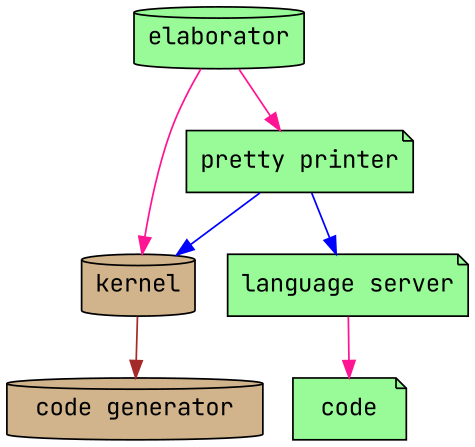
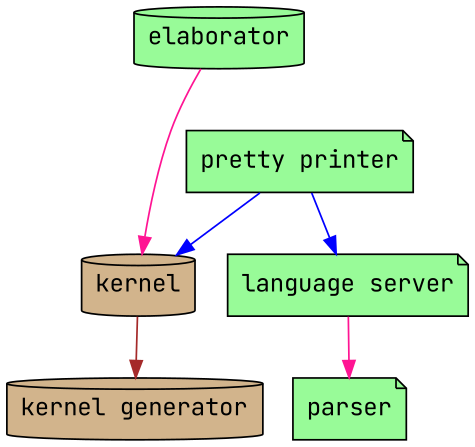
(255, 93) -> none
(135, 409) -> (135, 409)
(350, 409) -> (350, 409)
